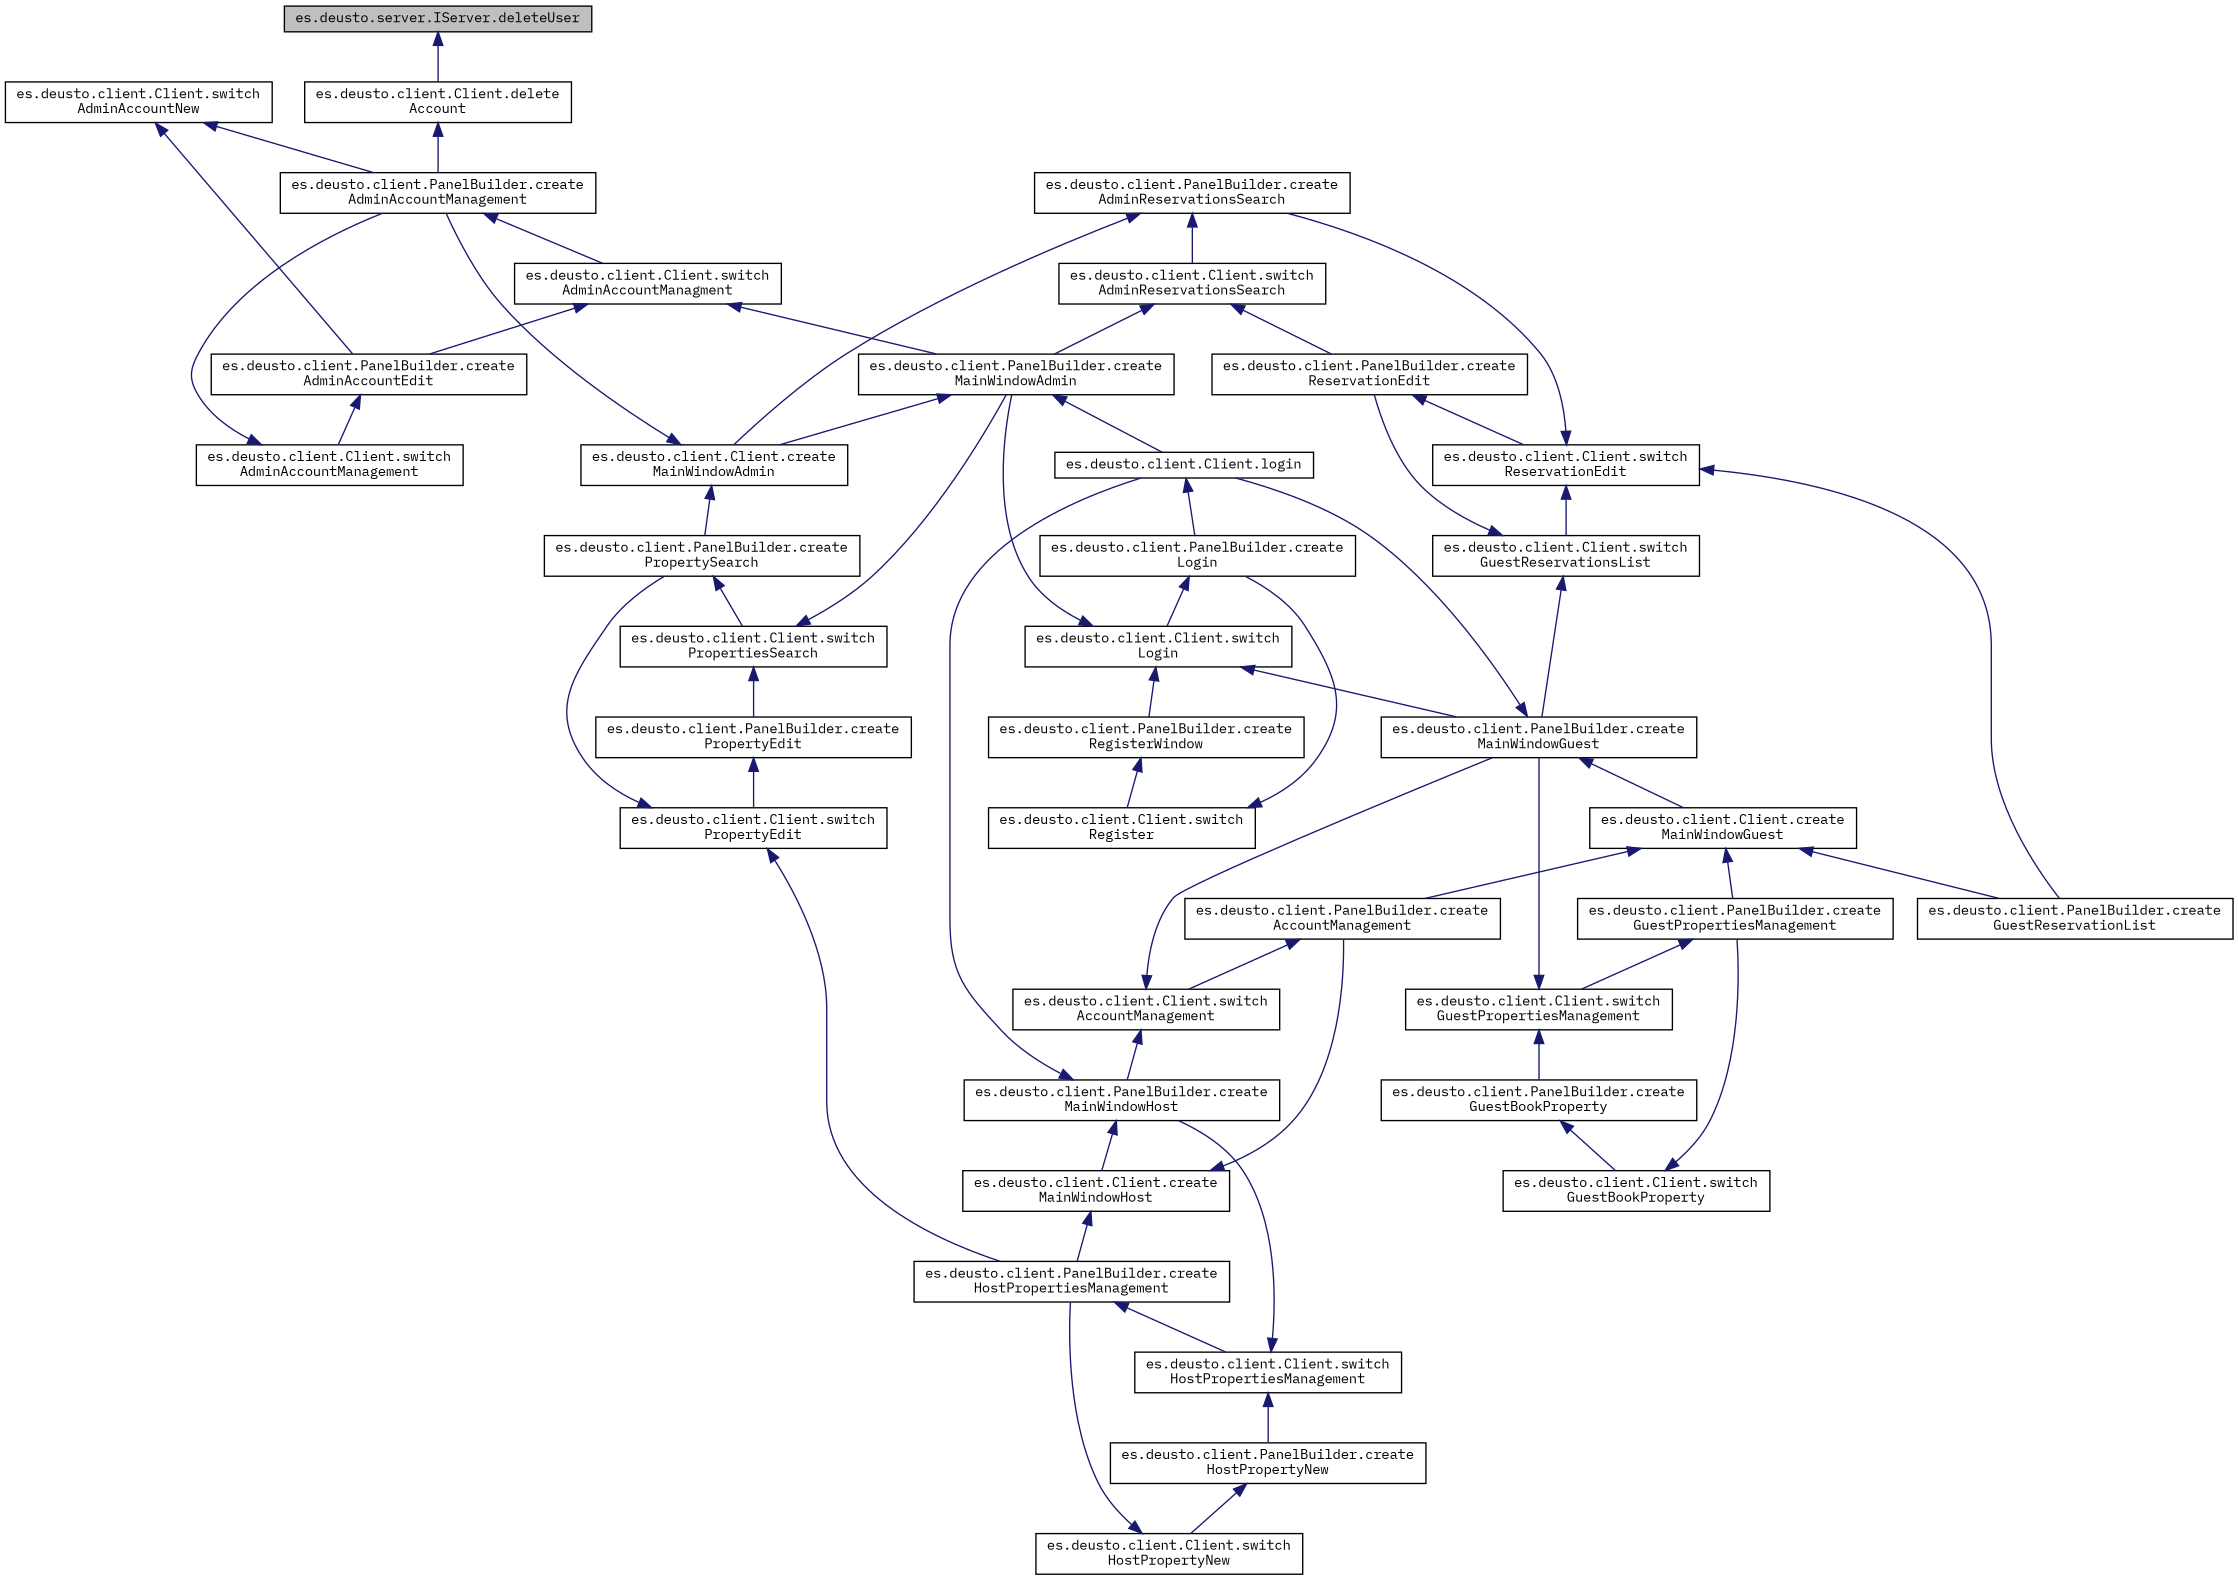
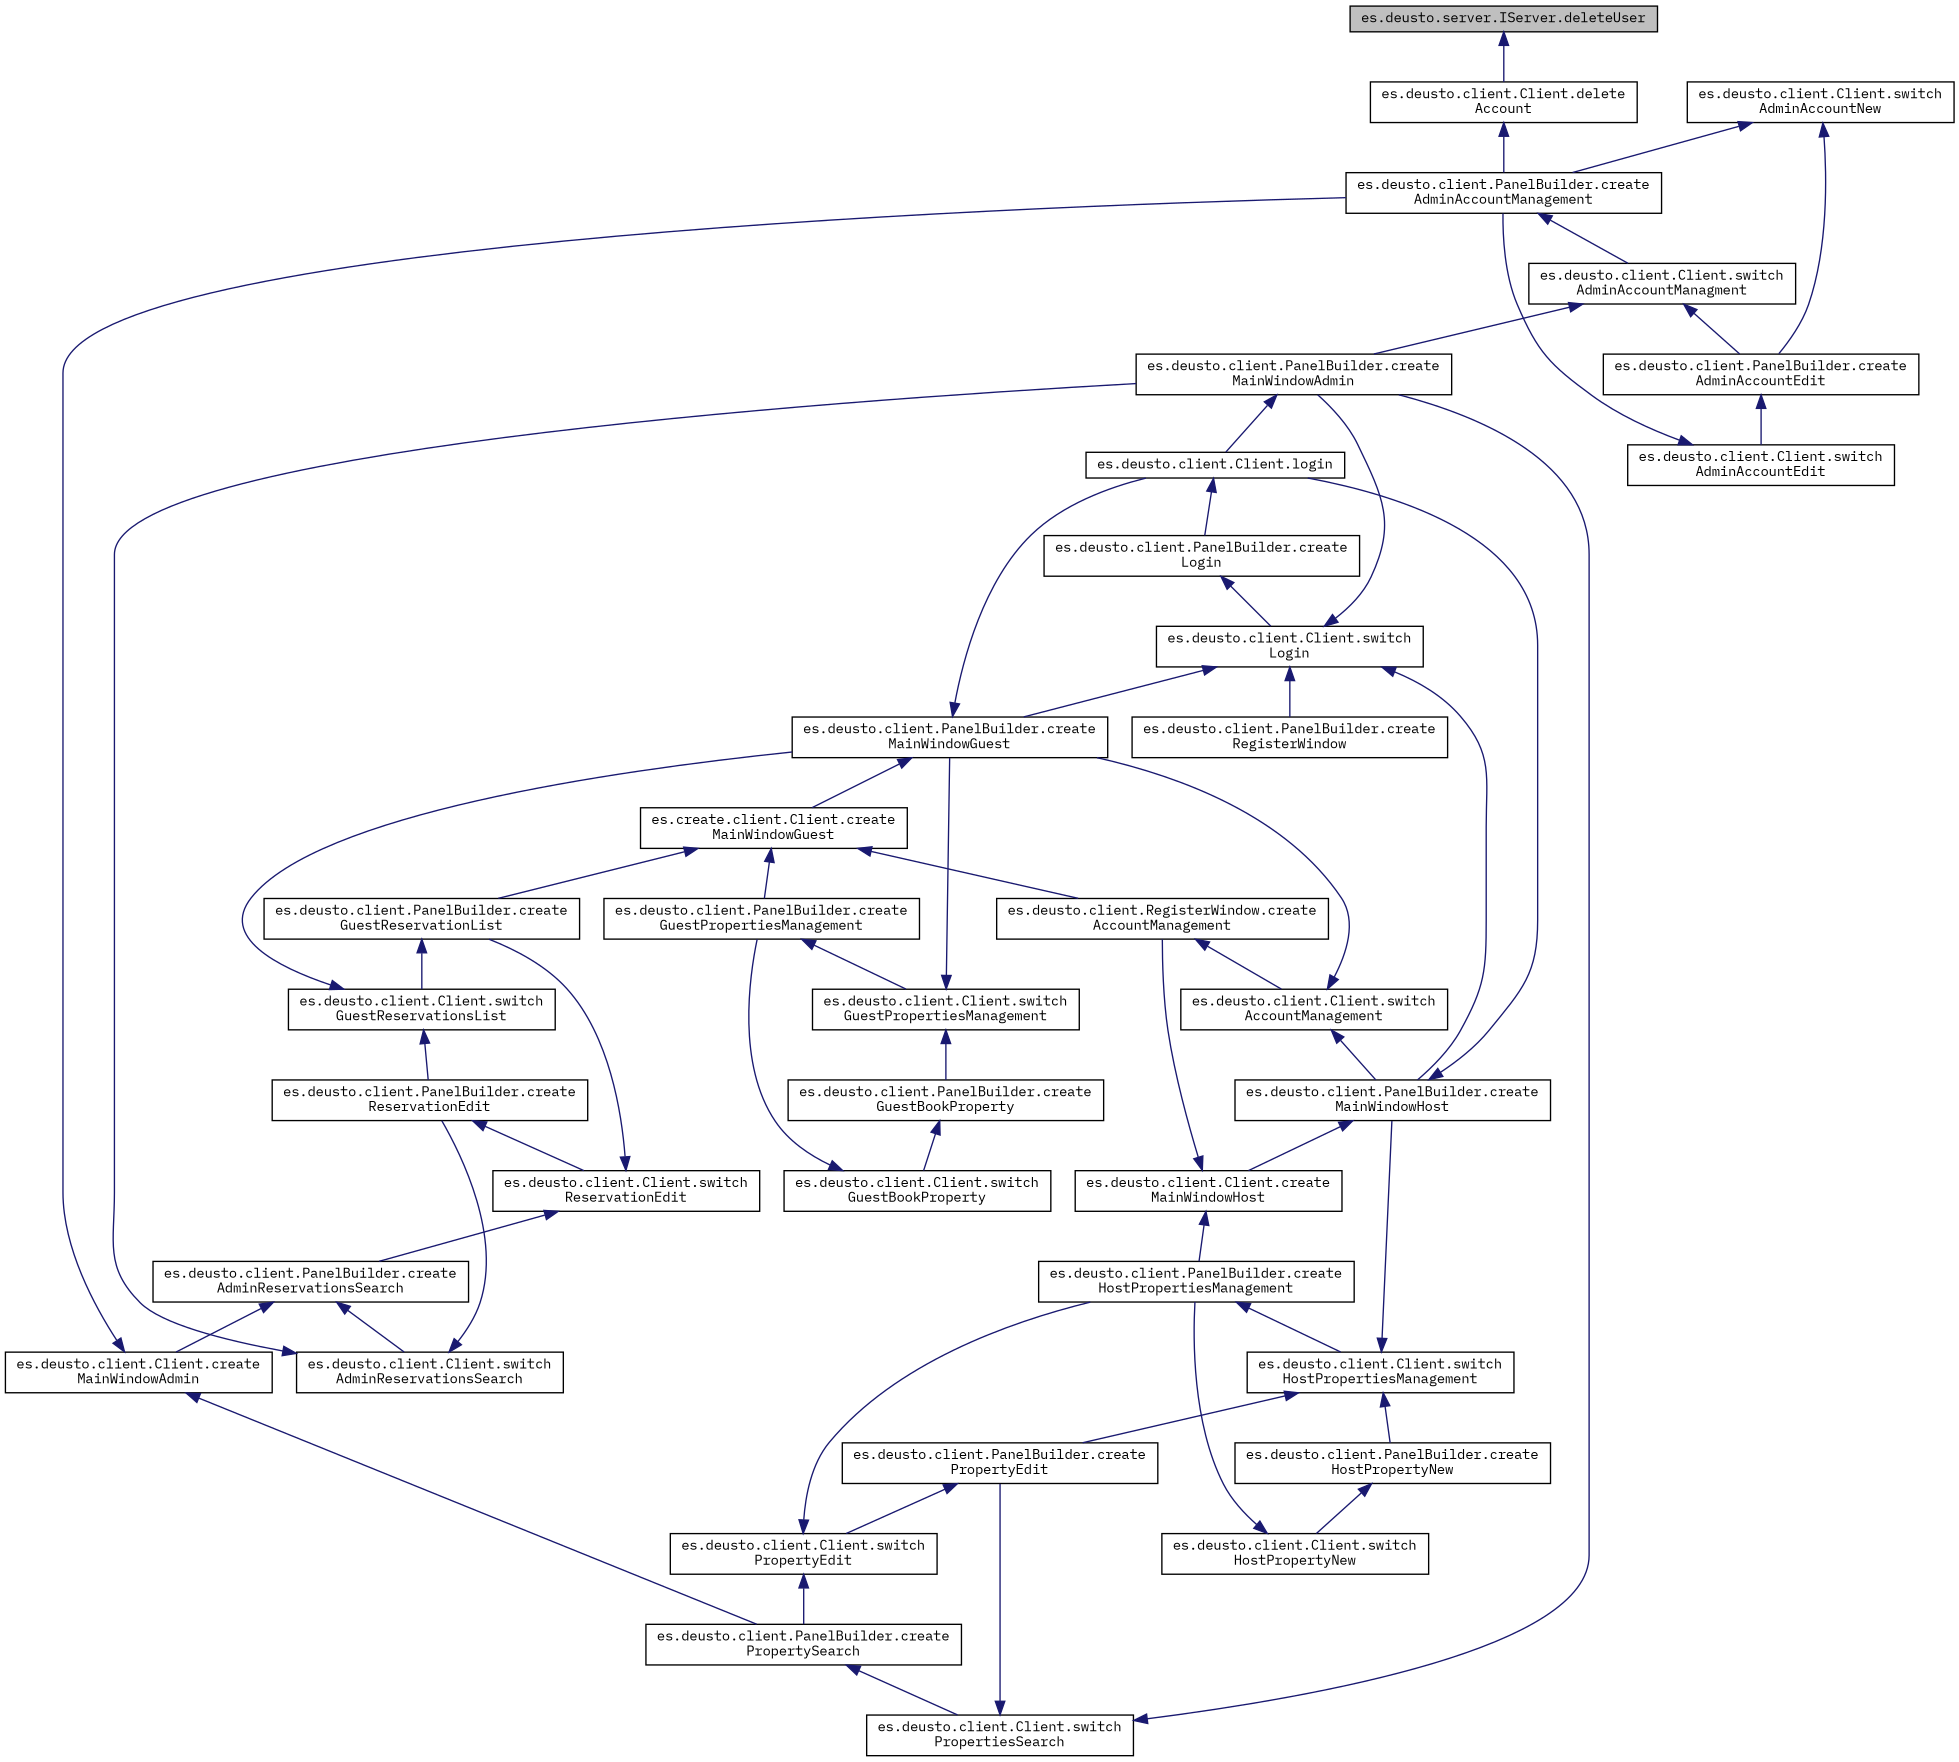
(859, 422) -> none
(330, 465) -> (1761, 465)
(1566, 518) -> (422, 971)
(1122, 828) -> none
(1723, 828) -> (774, 828)
none -> (1486, 865)
(1343, 919) -> (1163, 919)
none -> (1184, 1419)
